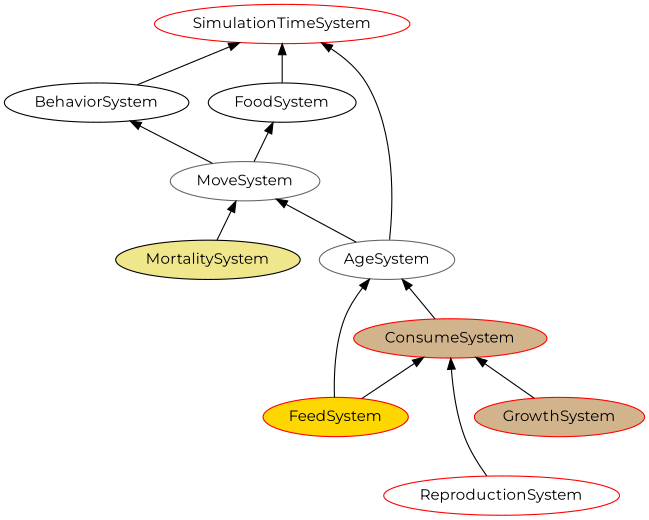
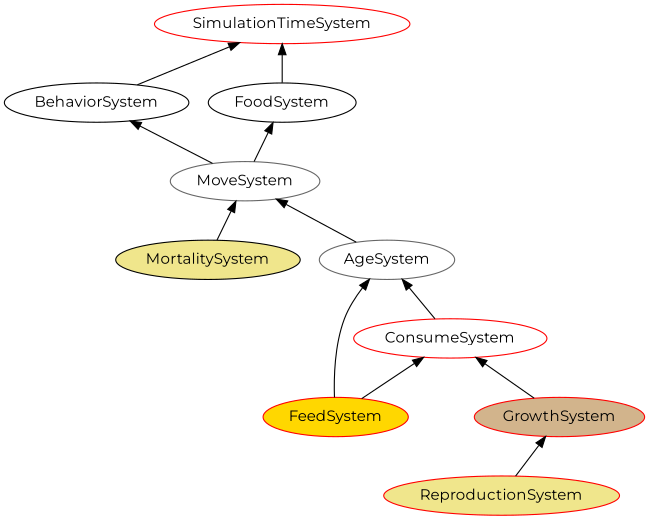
(386, 135) -> none
(450, 338) -> (450, 338)
(461, 425) -> (527, 461)
(502, 496) -> (502, 496)
